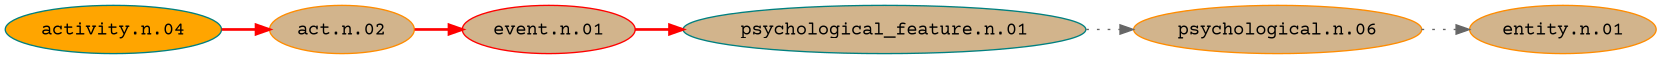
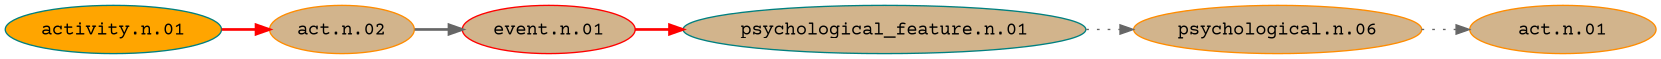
(113, 29) -> (113, 29)
(432, 29) -> (432, 29)
(1563, 29) -> (1563, 29)
